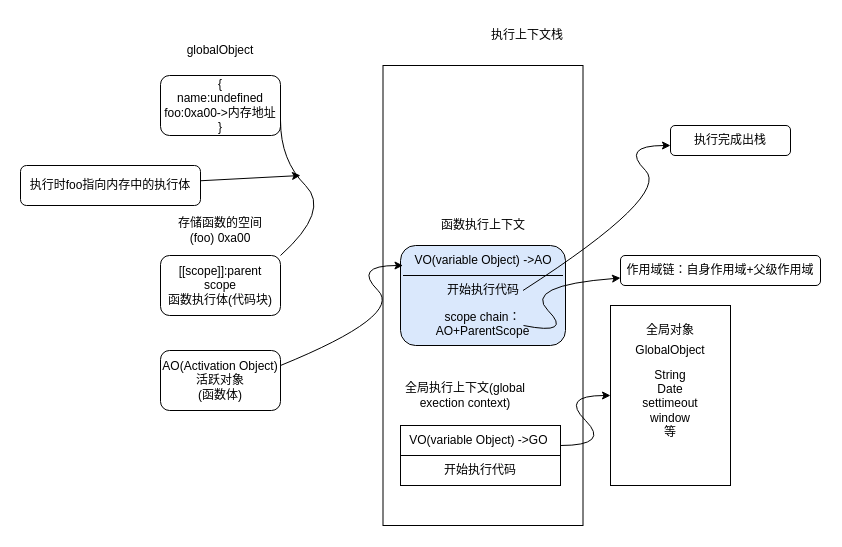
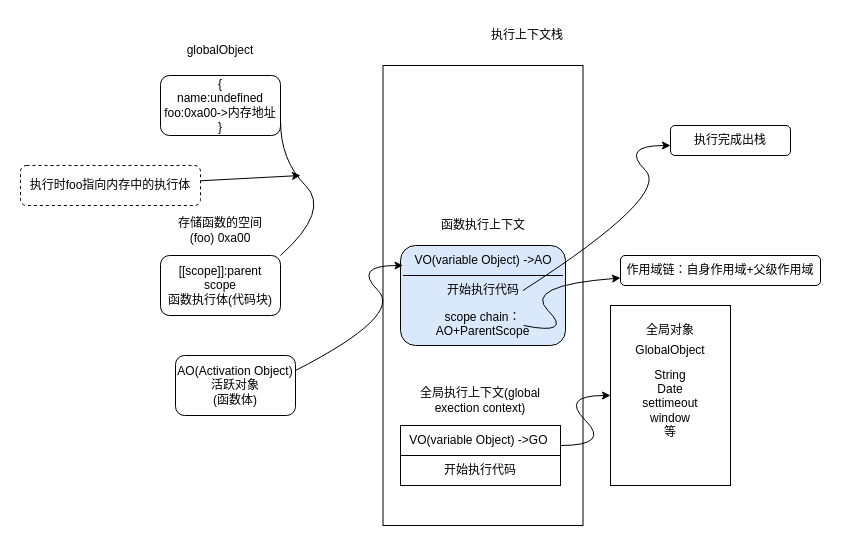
(111, 186) -> (111, 186)
(221, 381) -> (236, 386)
(466, 396) -> (481, 401)
